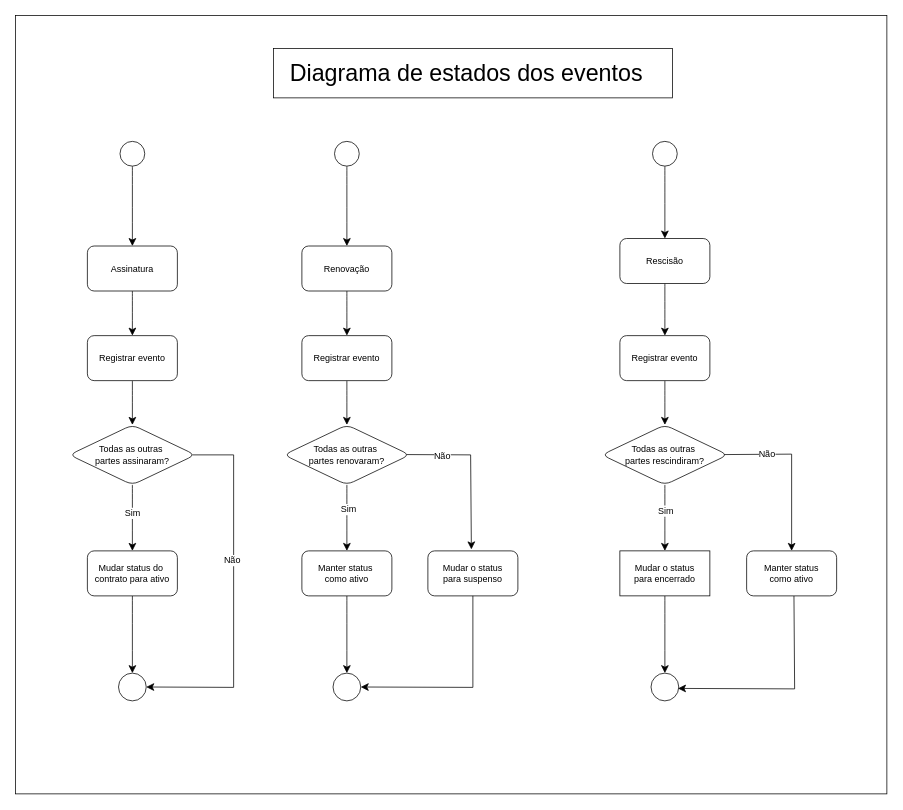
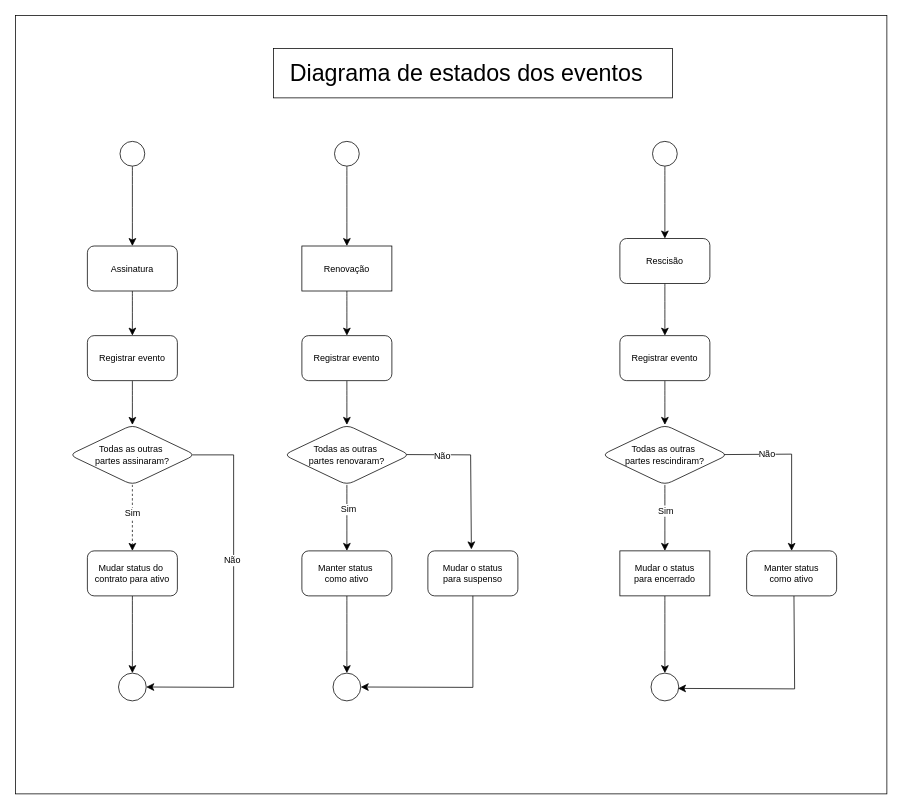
(347, 269) -> (347, 269)
(132, 530) -> (132, 530)
